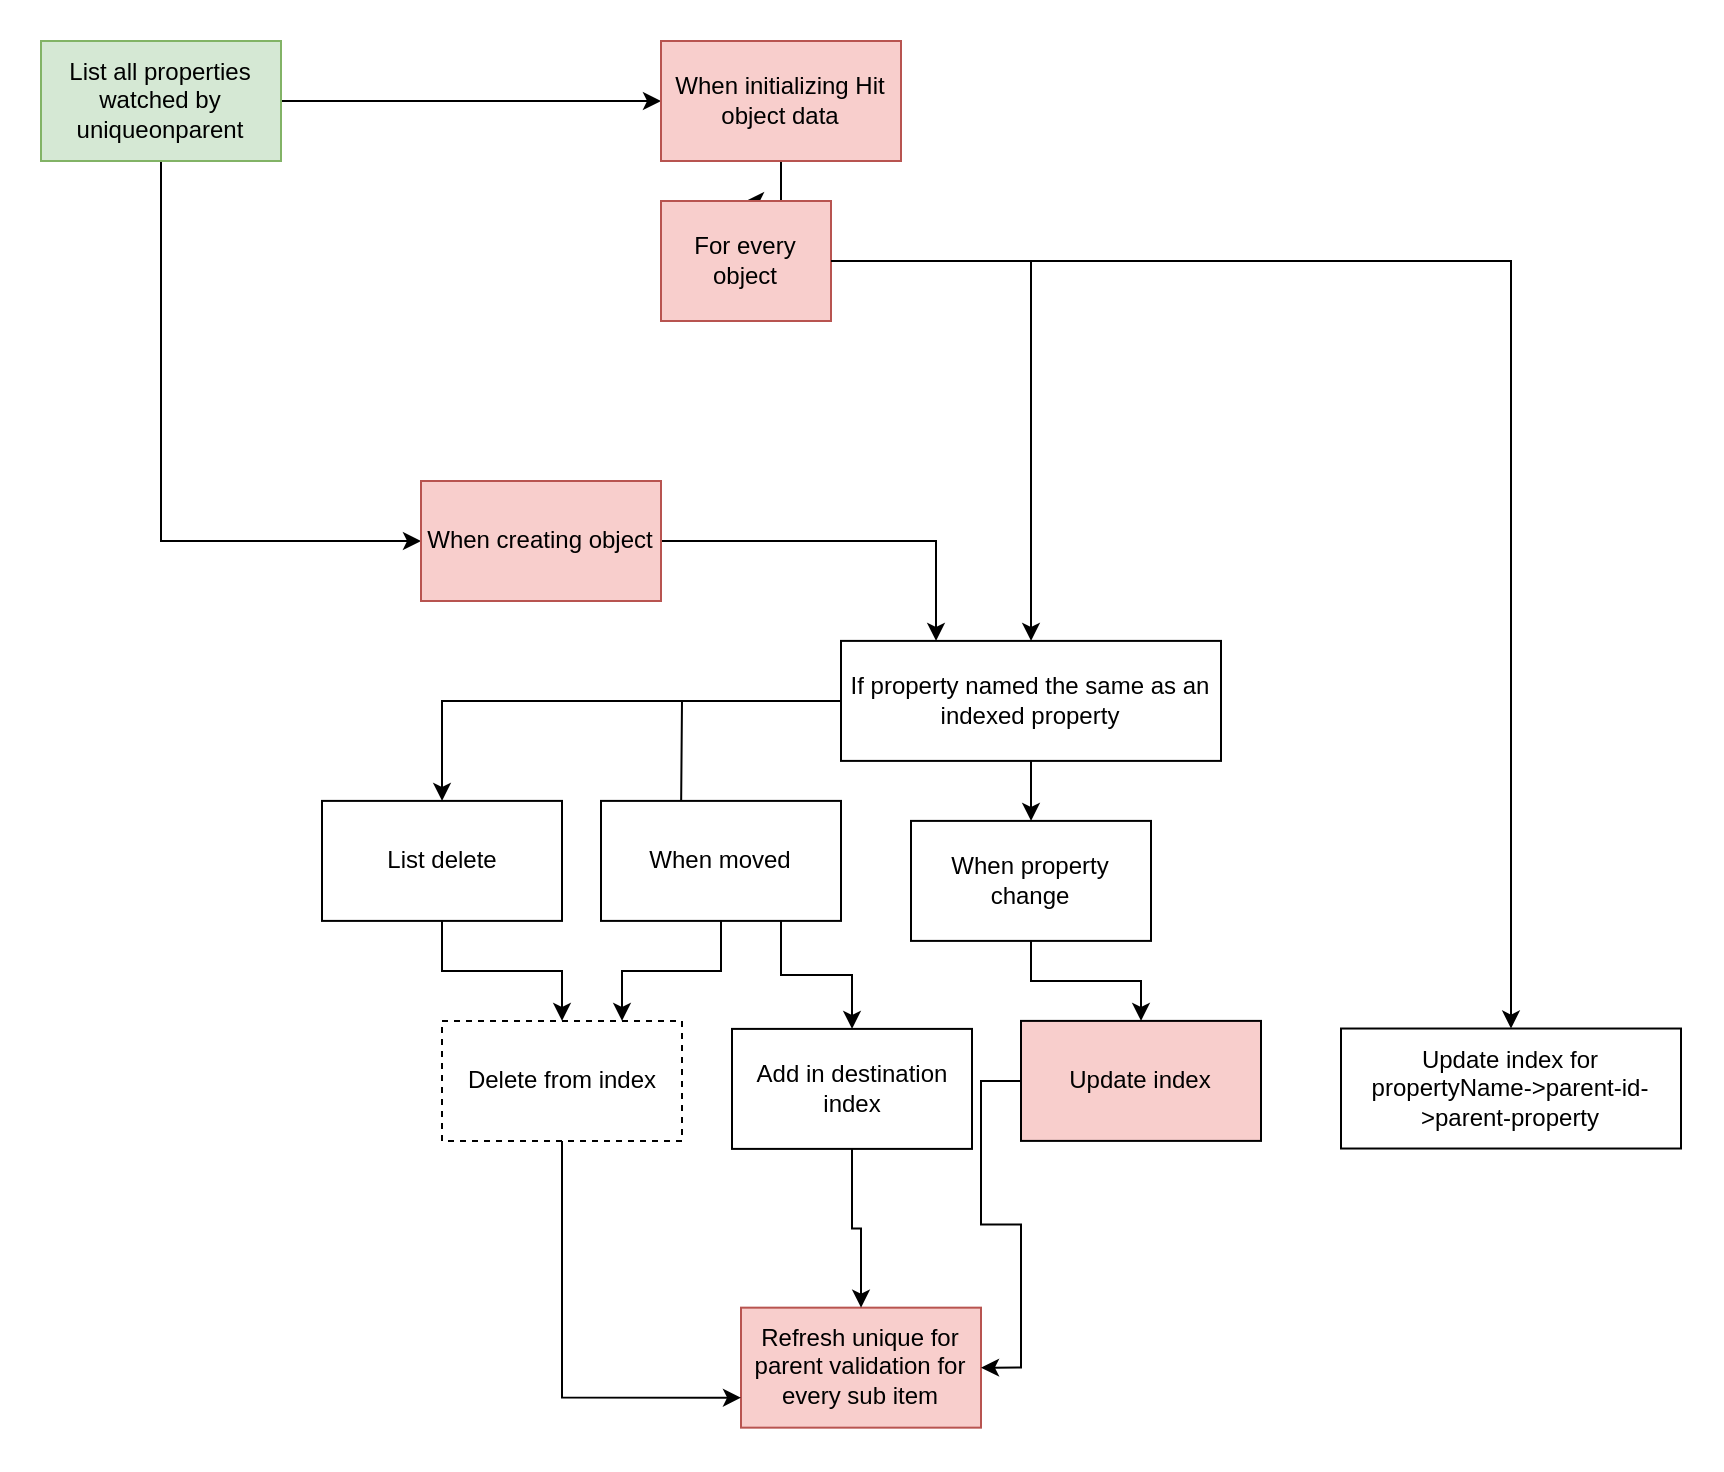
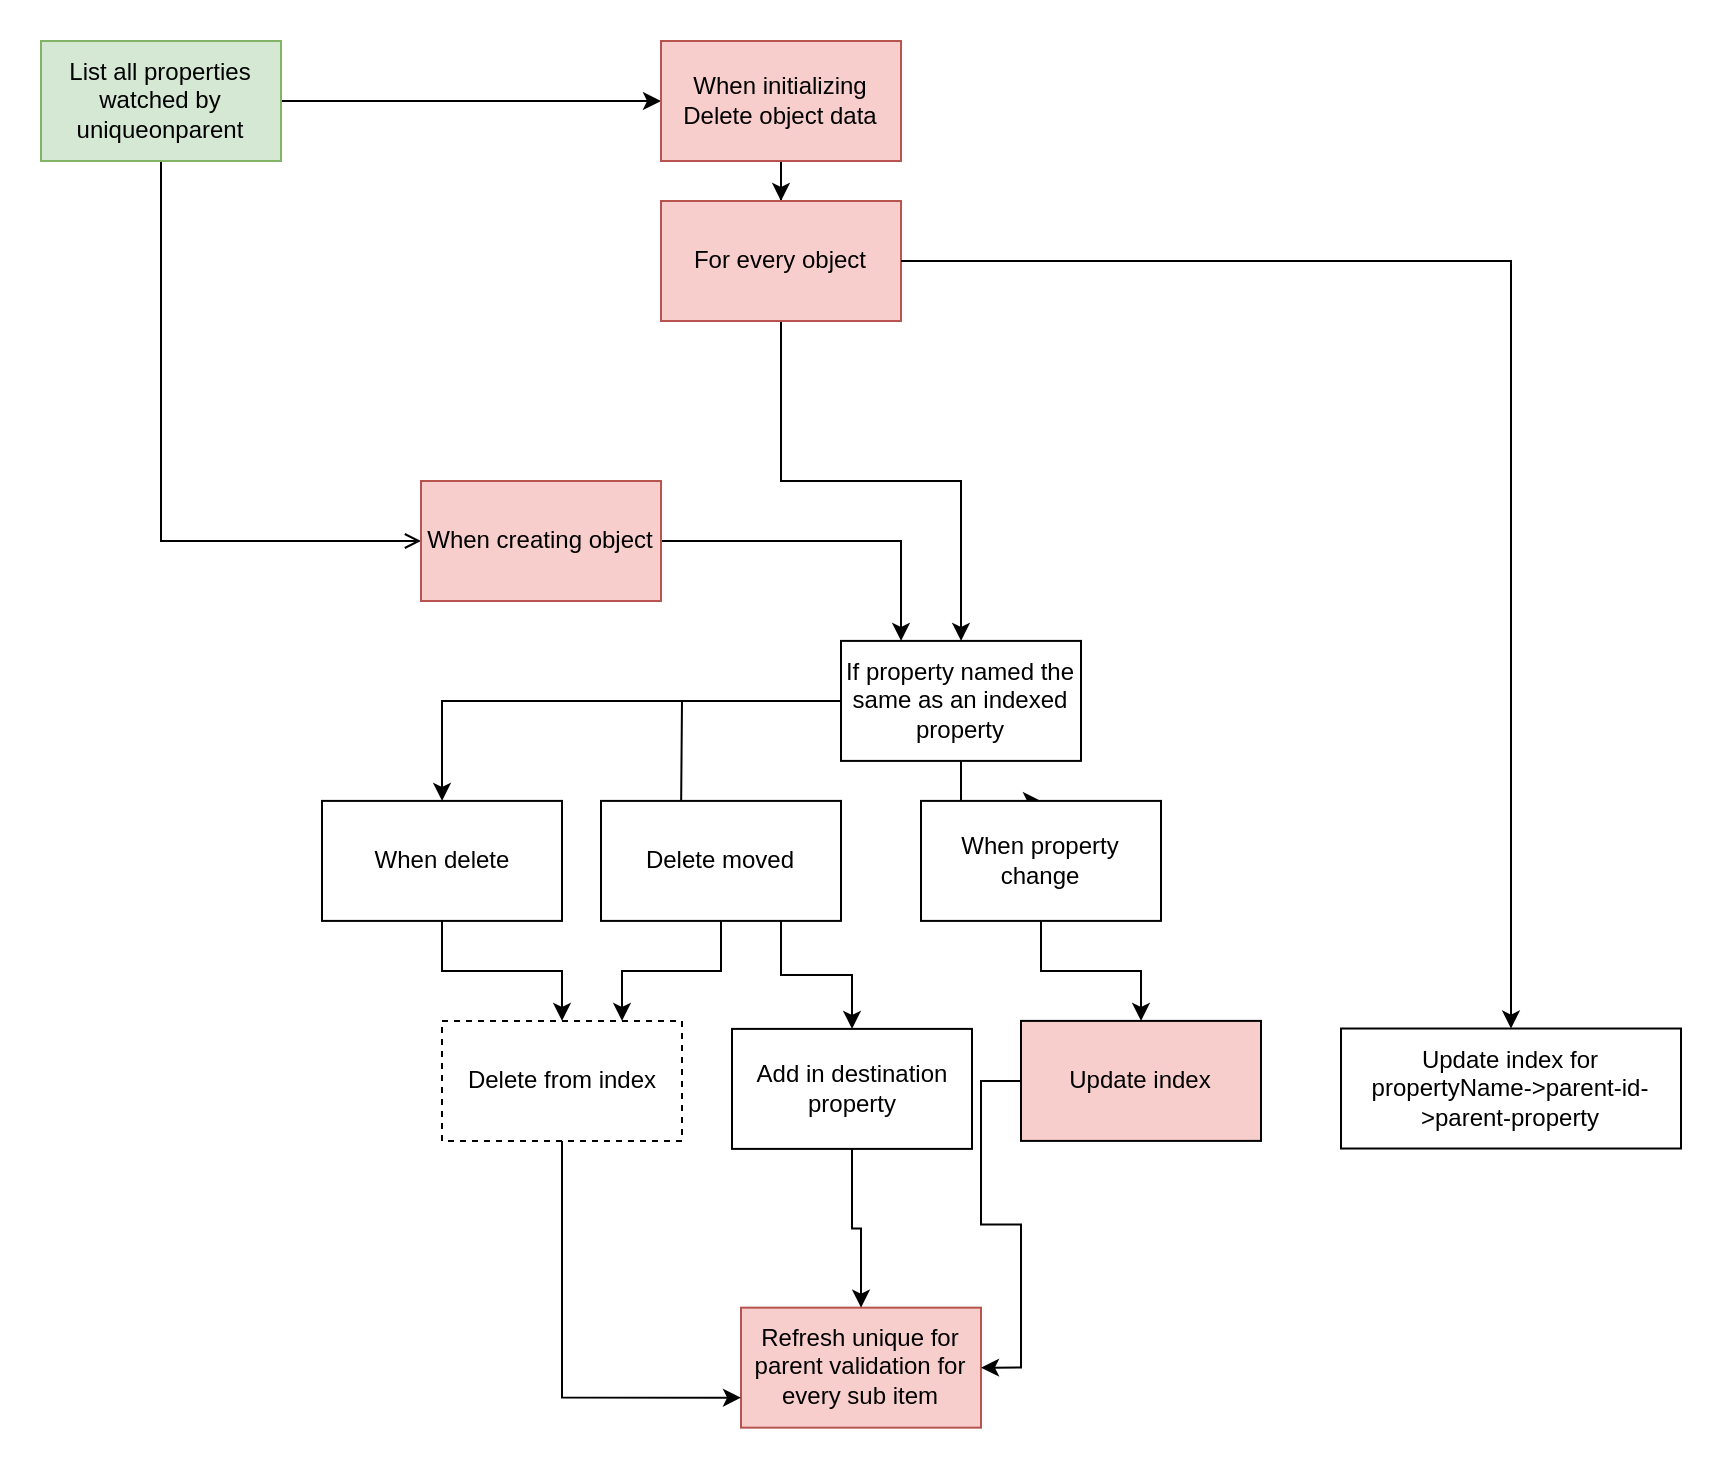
(781, 101) -> (781, 101)
(746, 261) -> (781, 261)
(406, 541) -> (409, 541)
(1031, 701) -> (961, 701)
(443, 861) -> (443, 861)
(721, 861) -> (721, 861)
(1031, 881) -> (1041, 861)
(853, 1089) -> (853, 1089)
